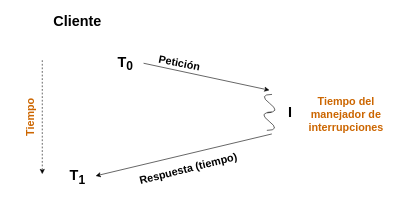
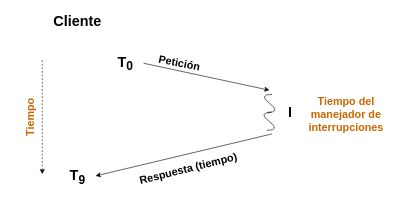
(78, 177) -> (78, 177)
